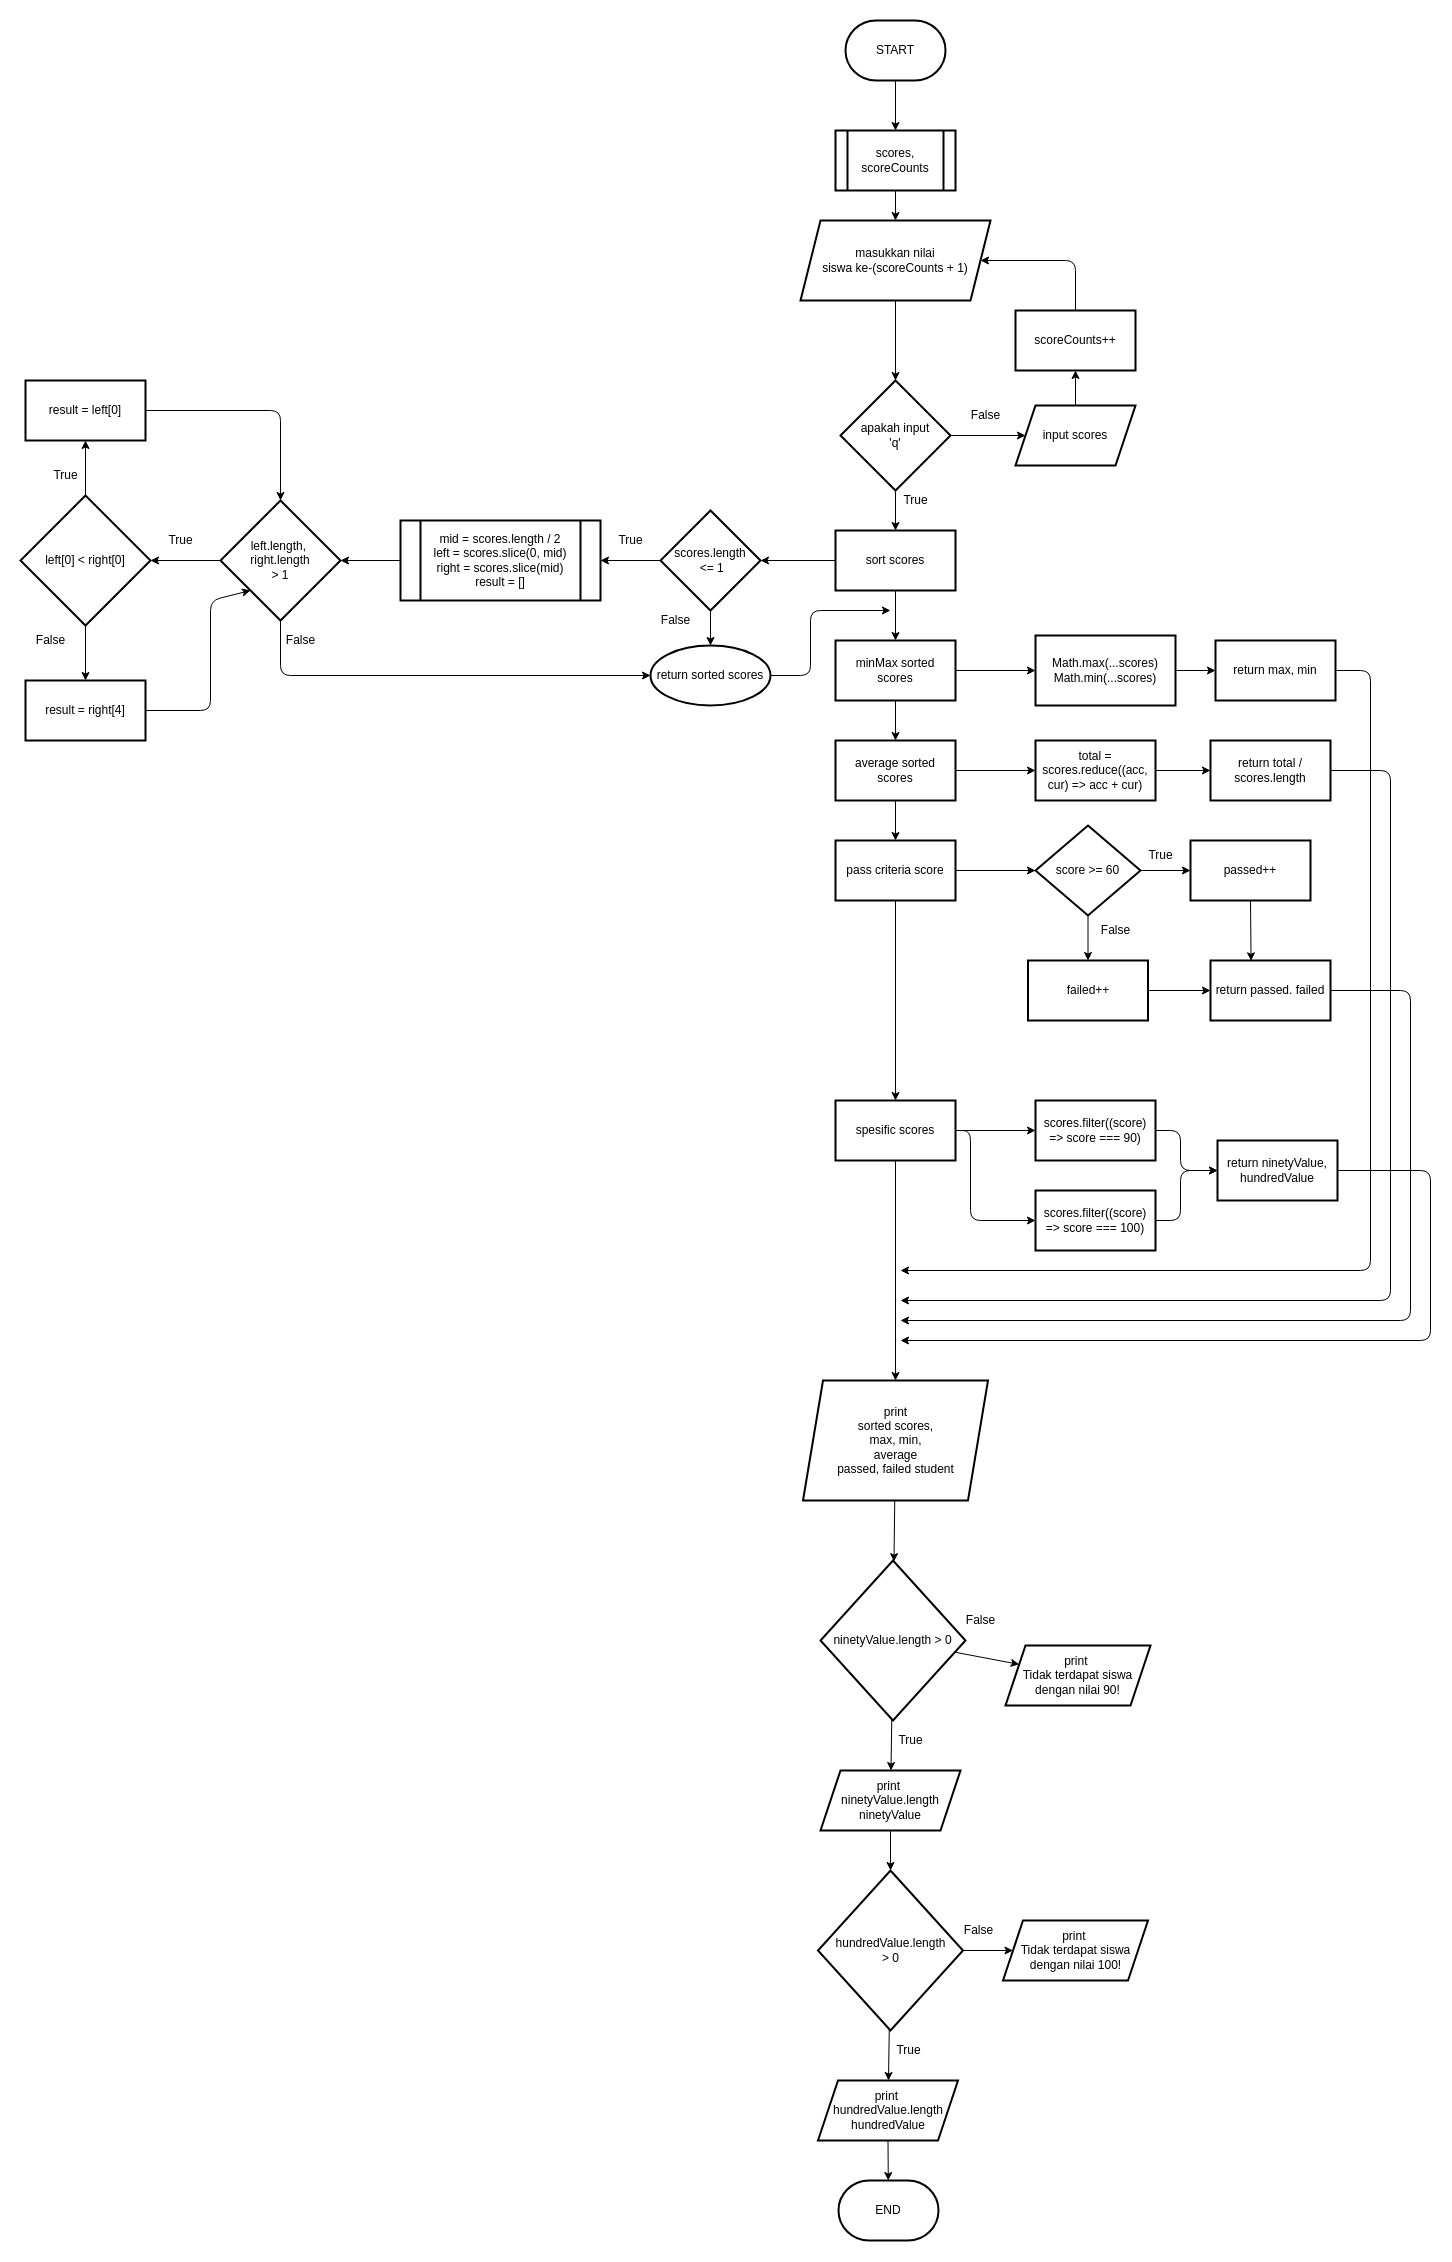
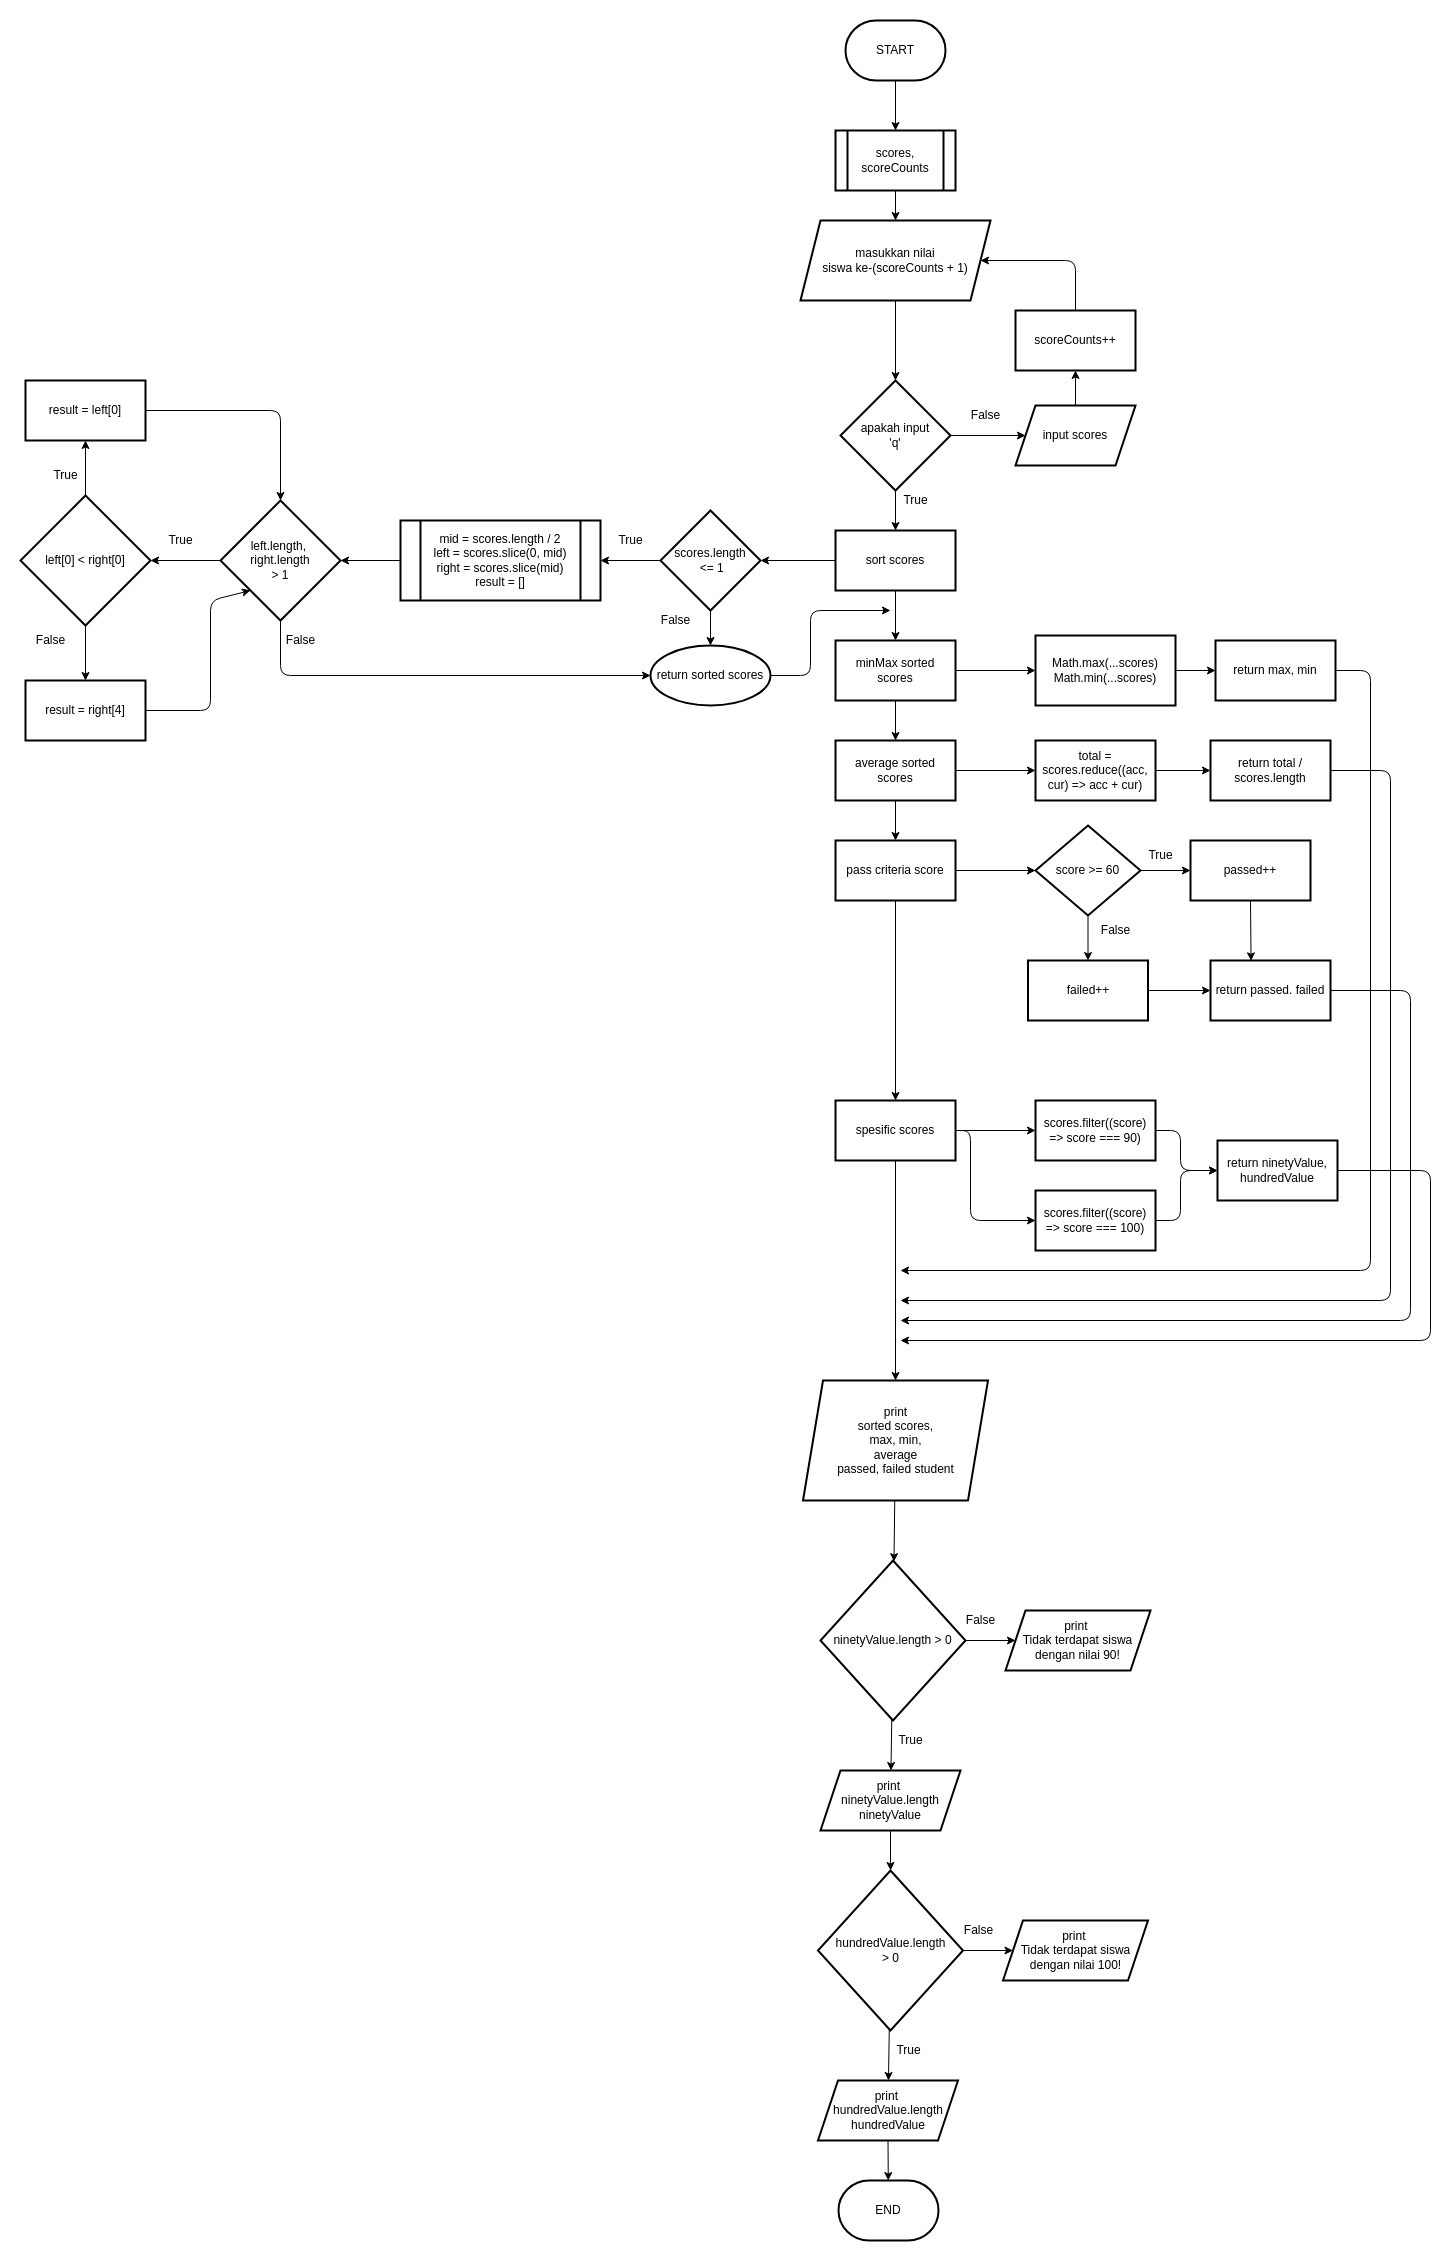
(1078, 1676) -> (1078, 1641)
